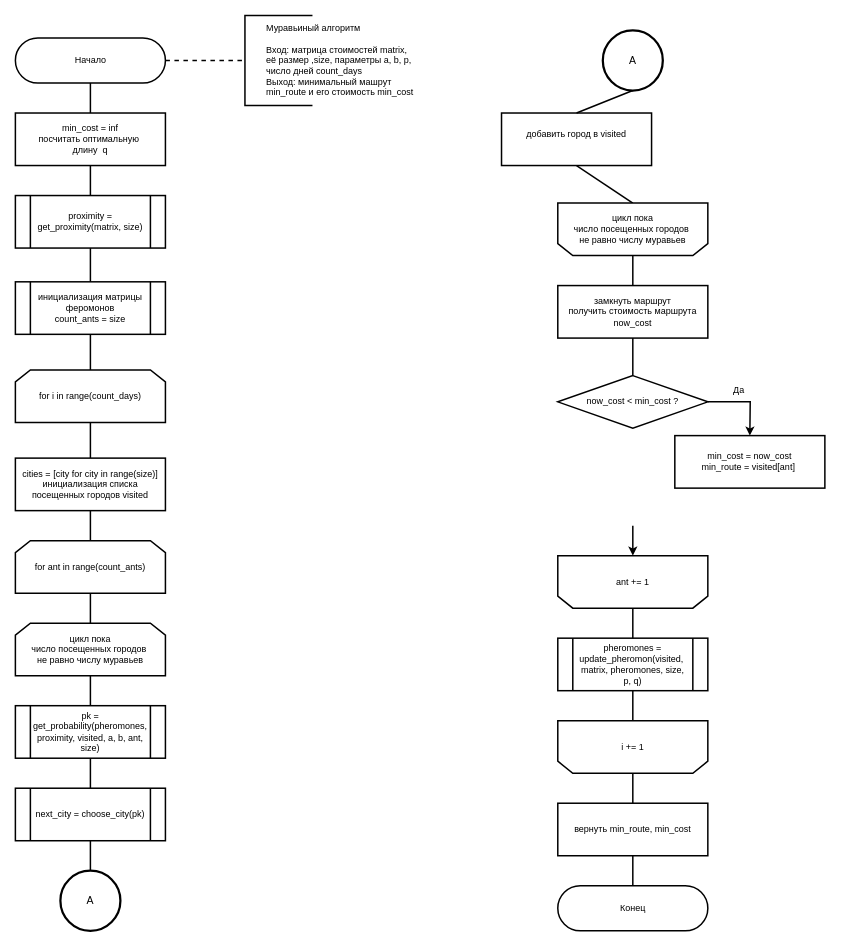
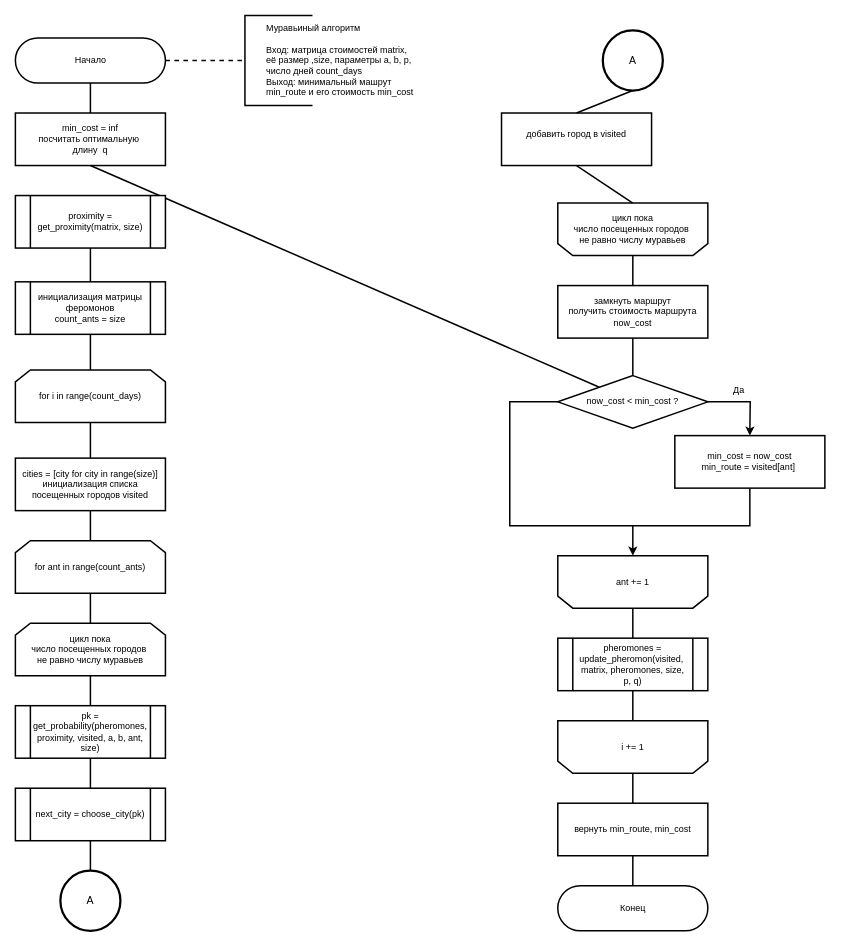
(90, 180) -> (344, 276)
none -> (563, 525)
